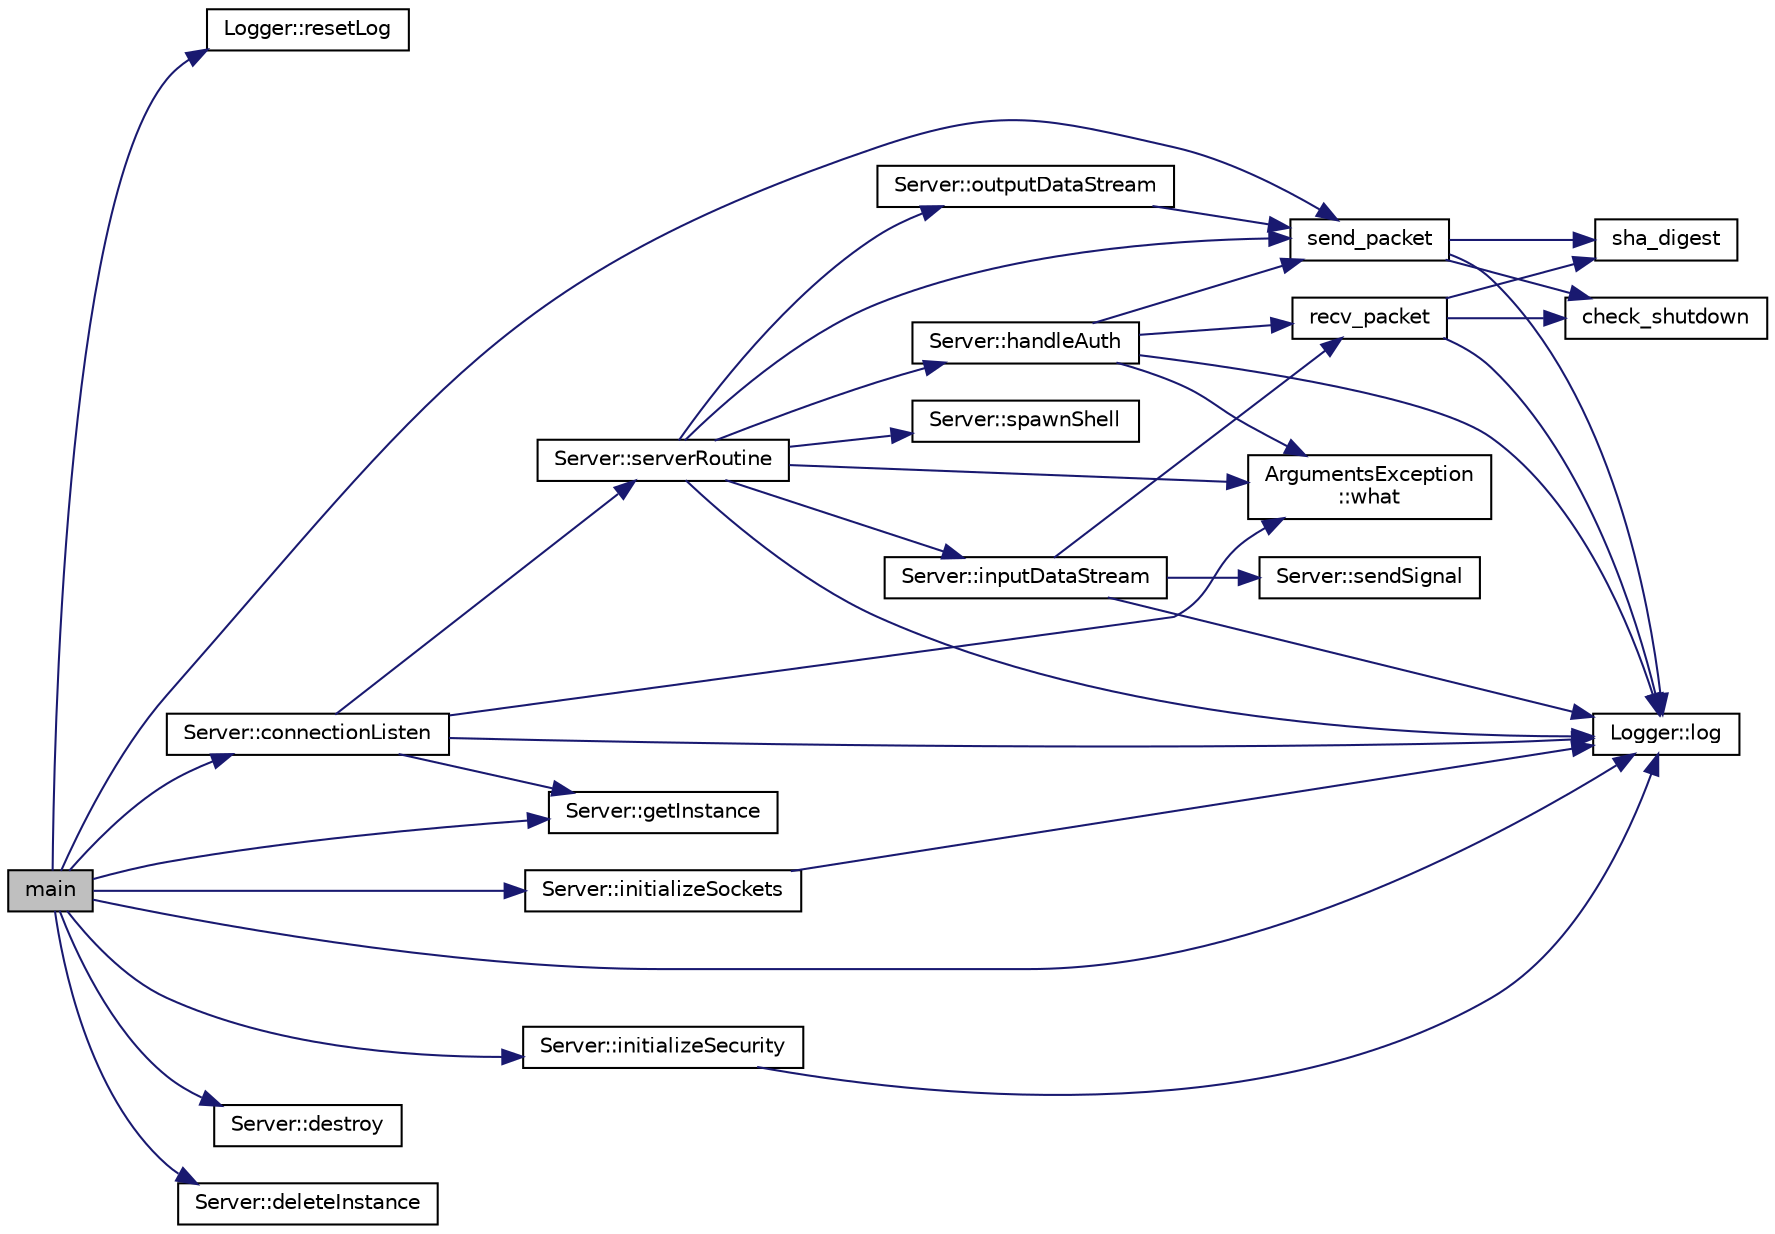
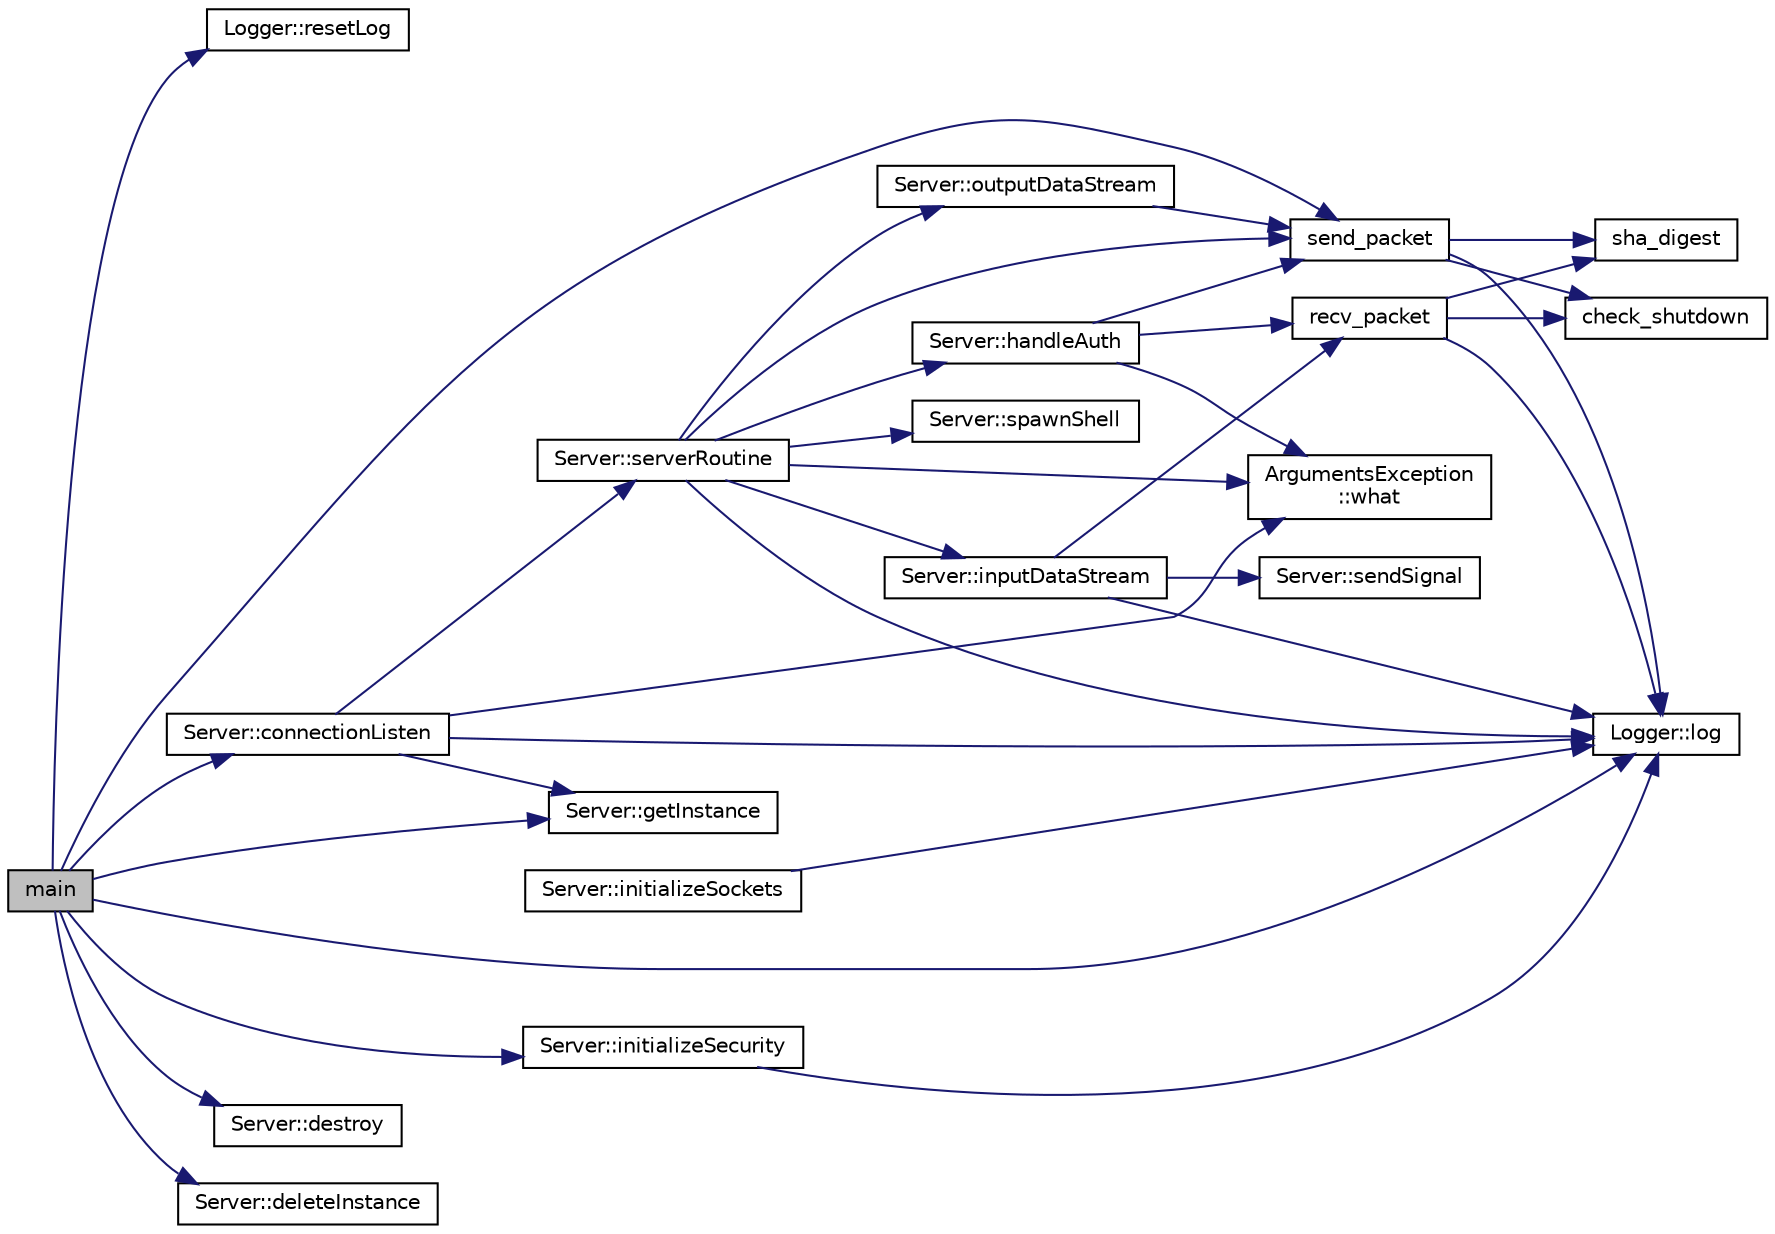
(1467, 424) -> none
(299, 891) -> none
